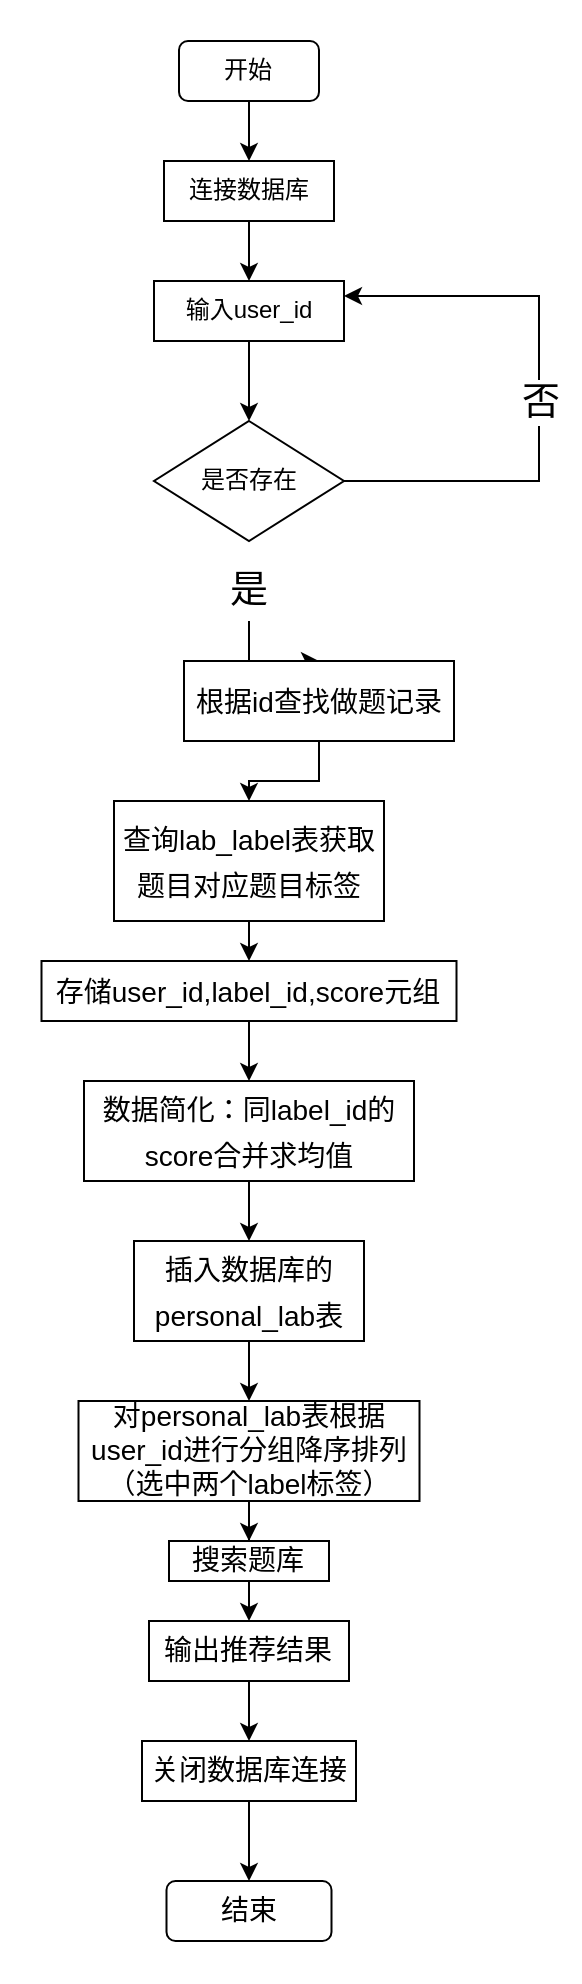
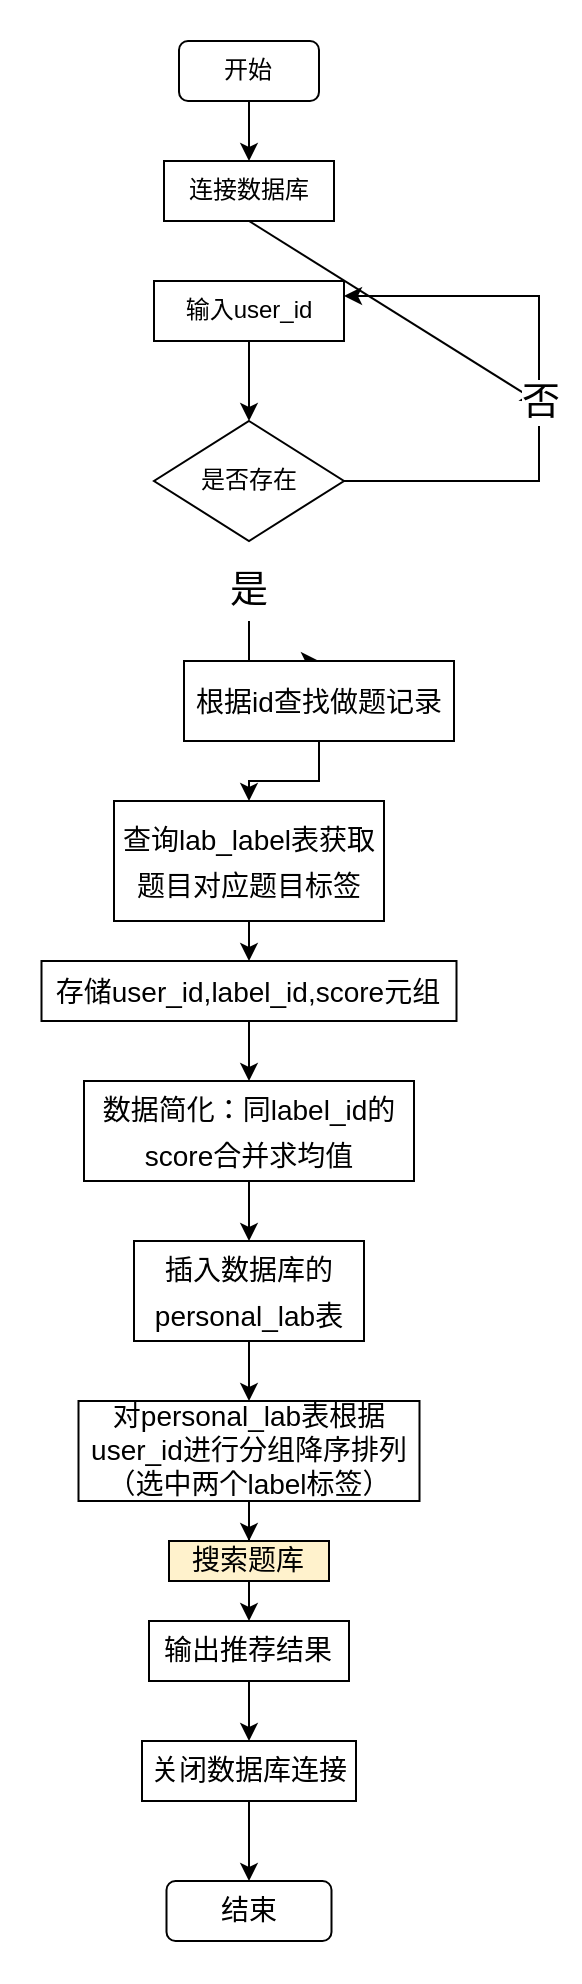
(249, 244) -> (448, 345)
(249, 1561) -> (249, 1561)
